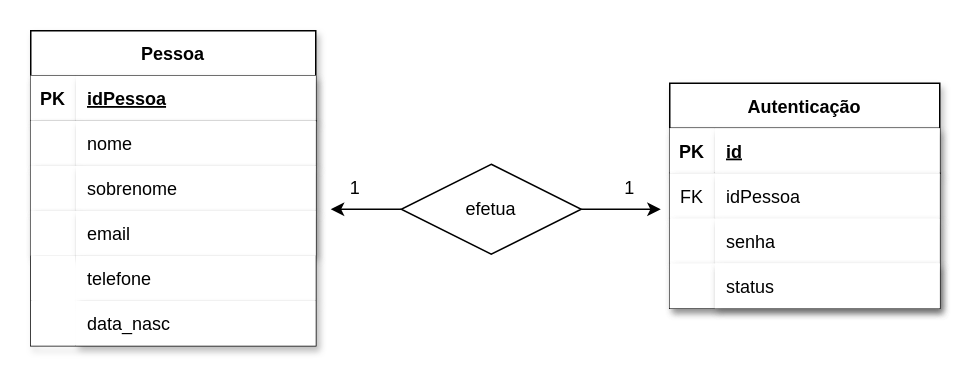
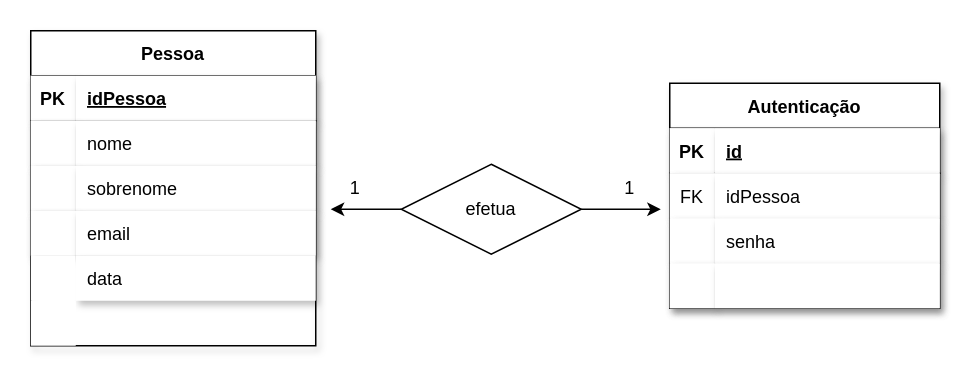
(125, 279) -> (107, 279)
(827, 286) -> none
(196, 323) -> none
